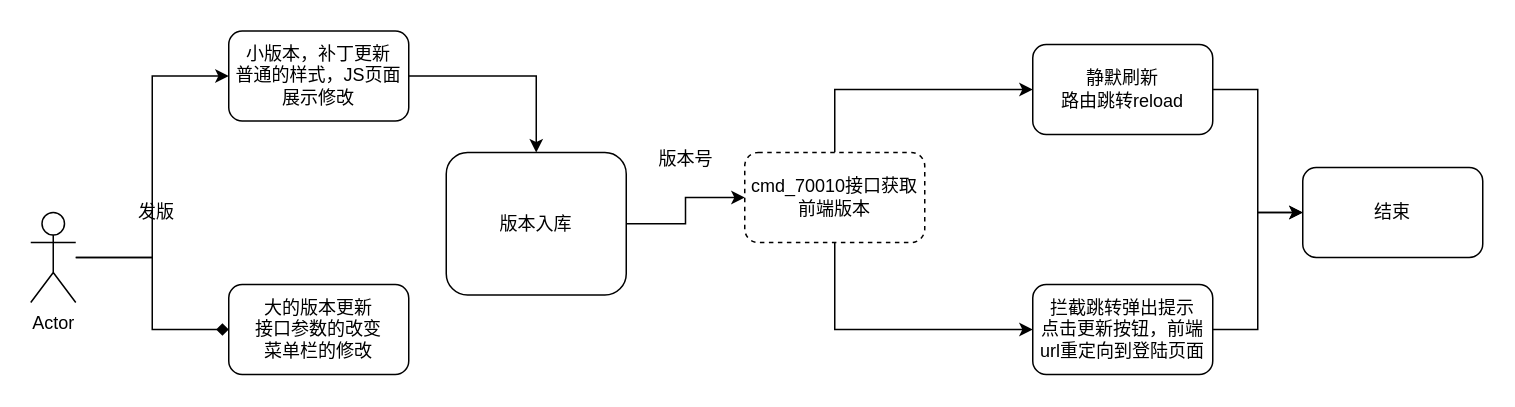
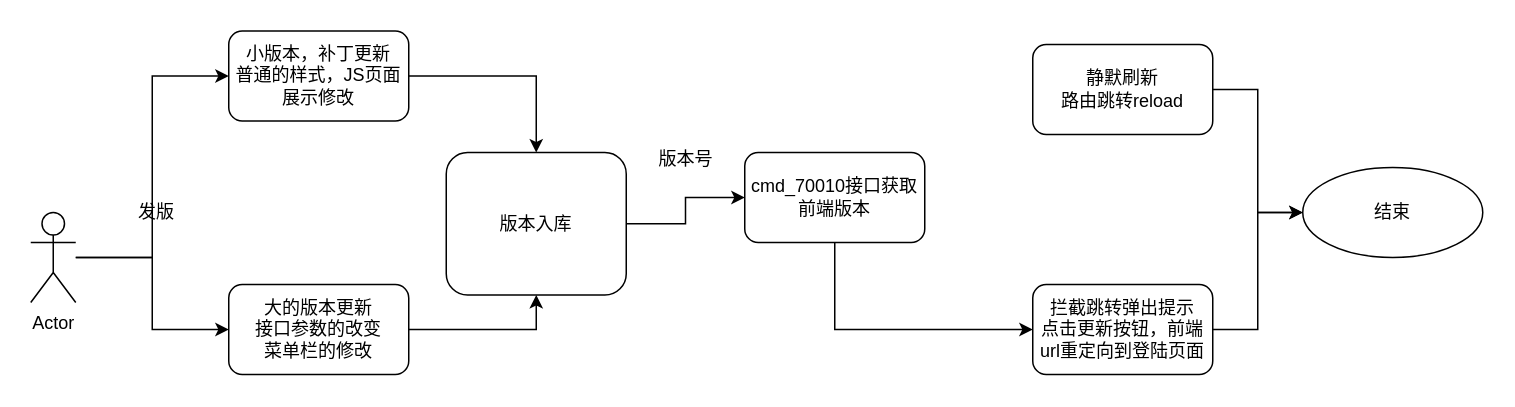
(897, 89) -> none
(835, 197) -> (835, 197)
(1393, 212) -> (1393, 212)
(216, 329) -> (217, 329)
none -> (484, 329)
